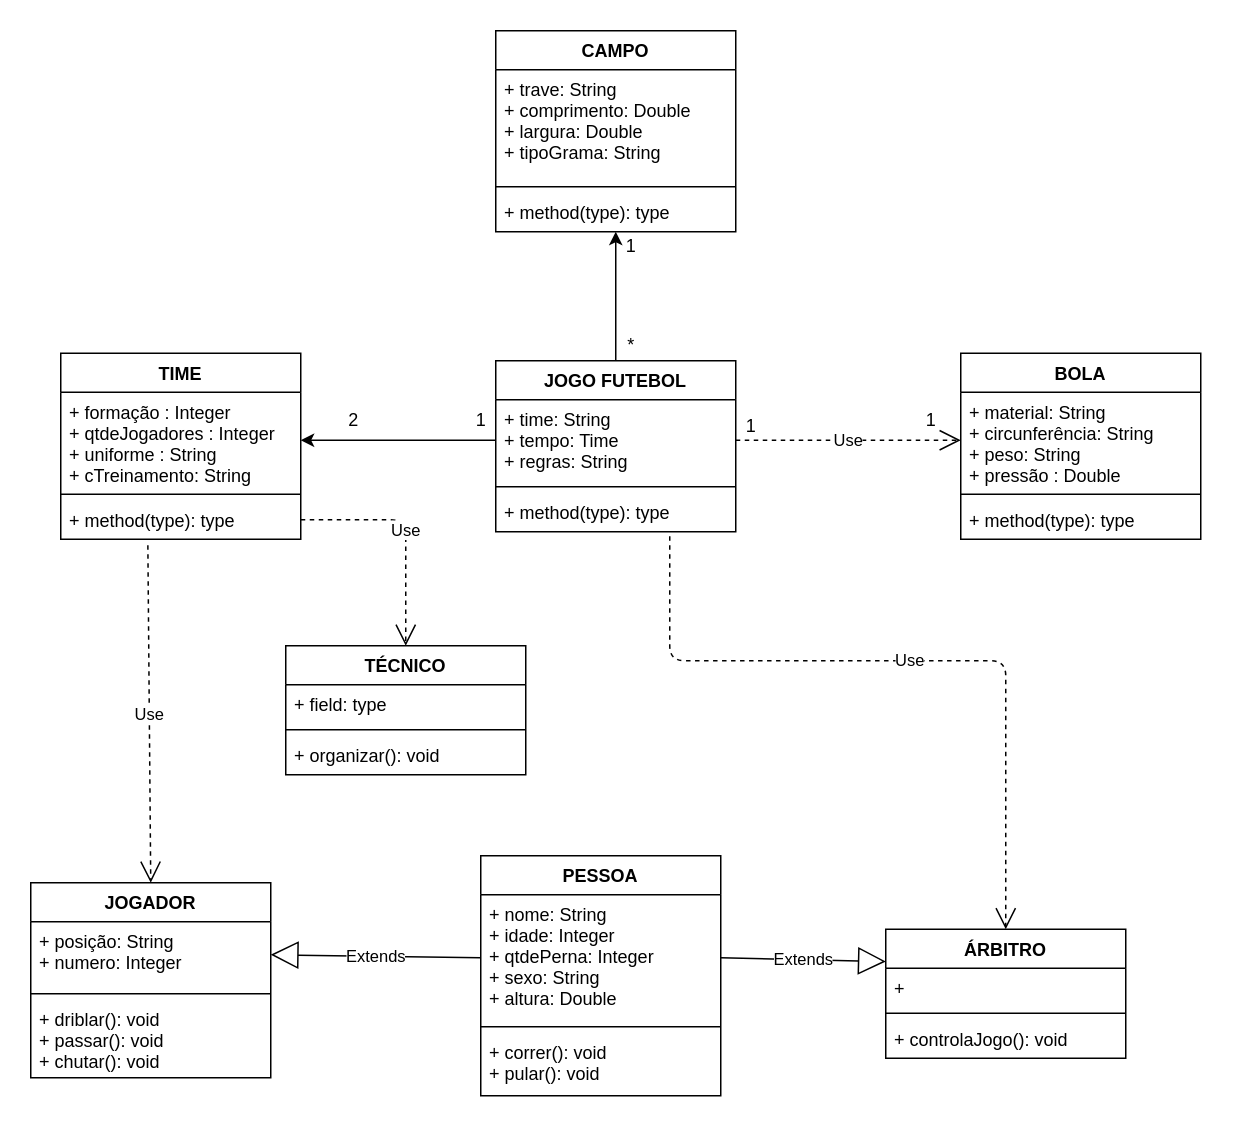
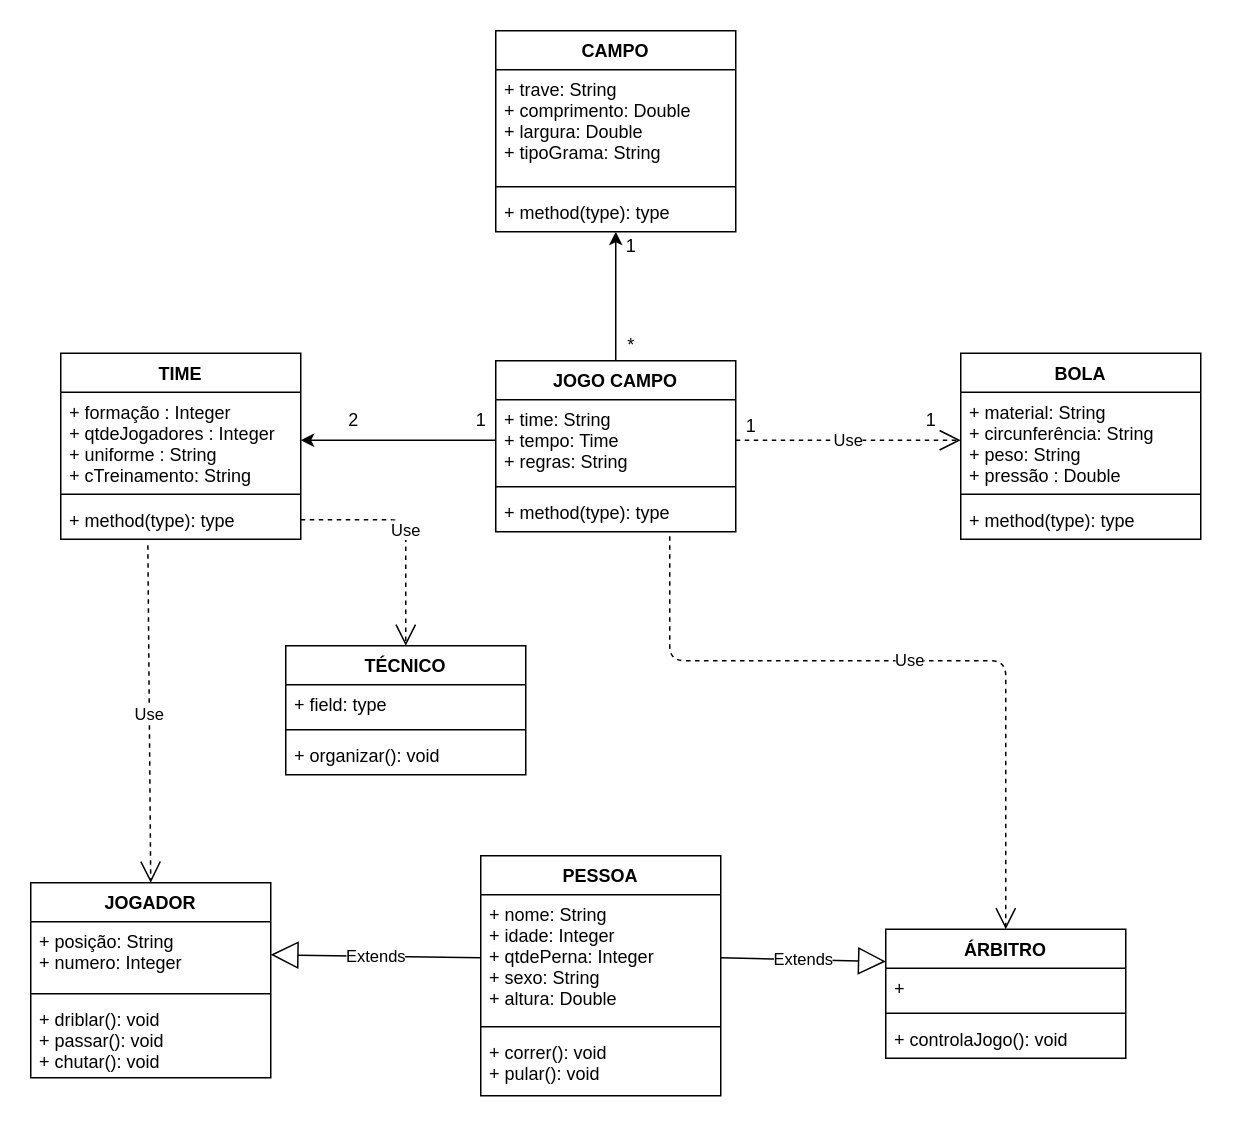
(615, 381) -> (615, 381)
